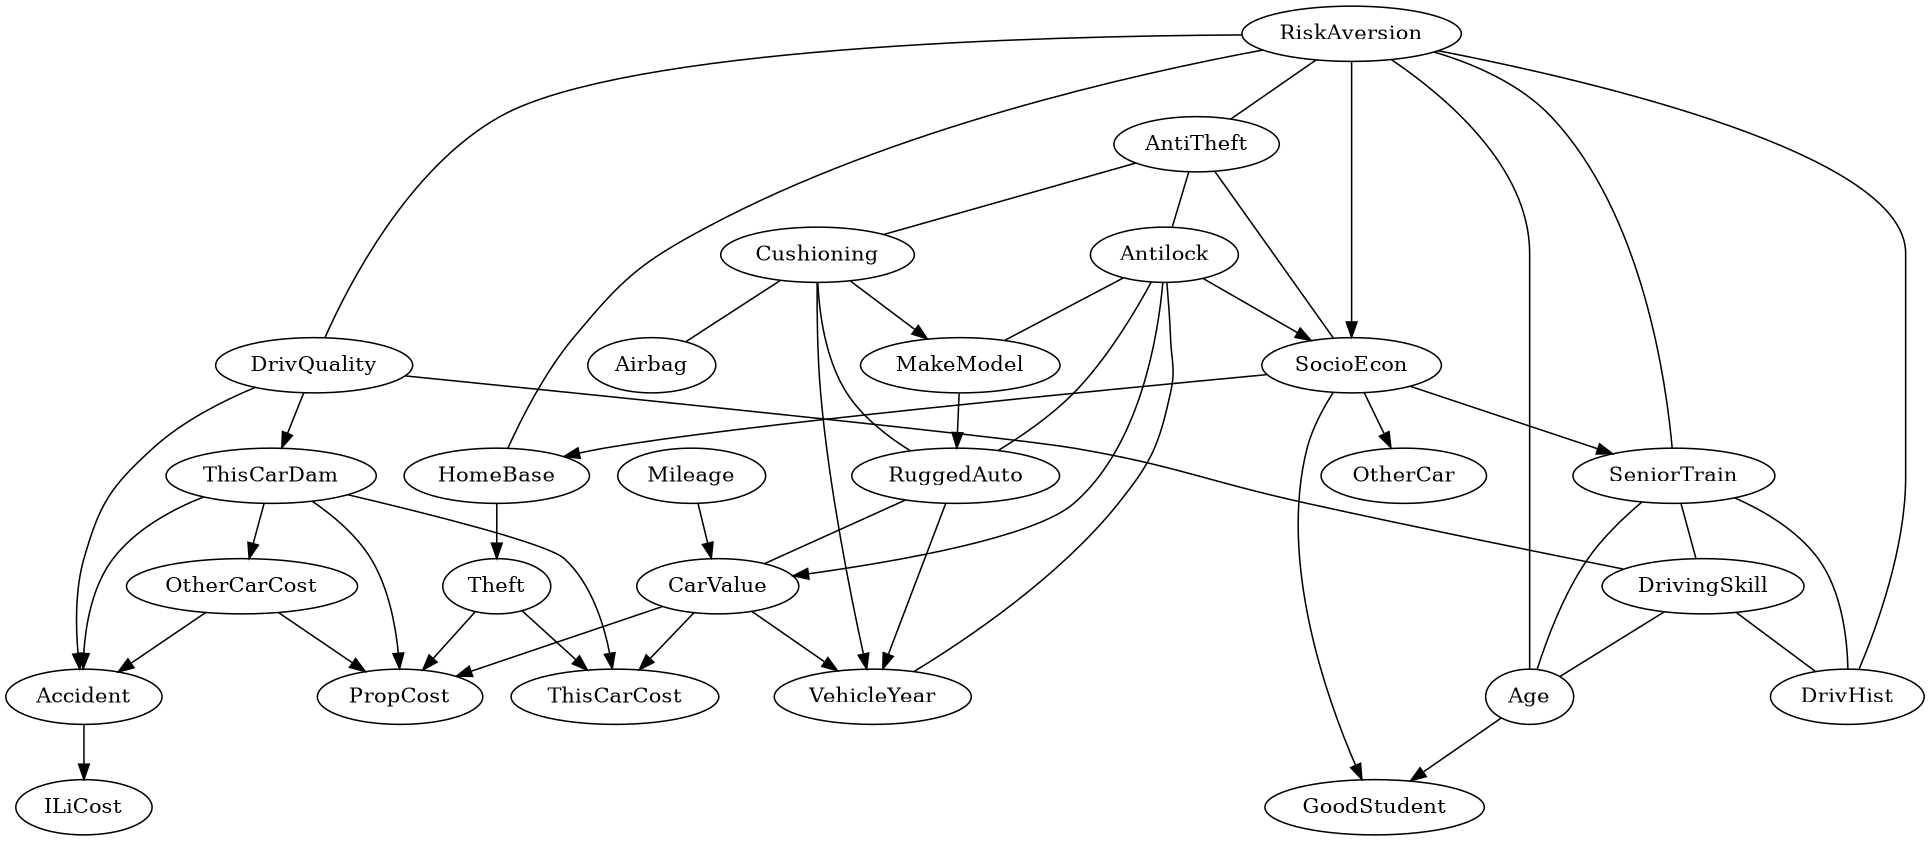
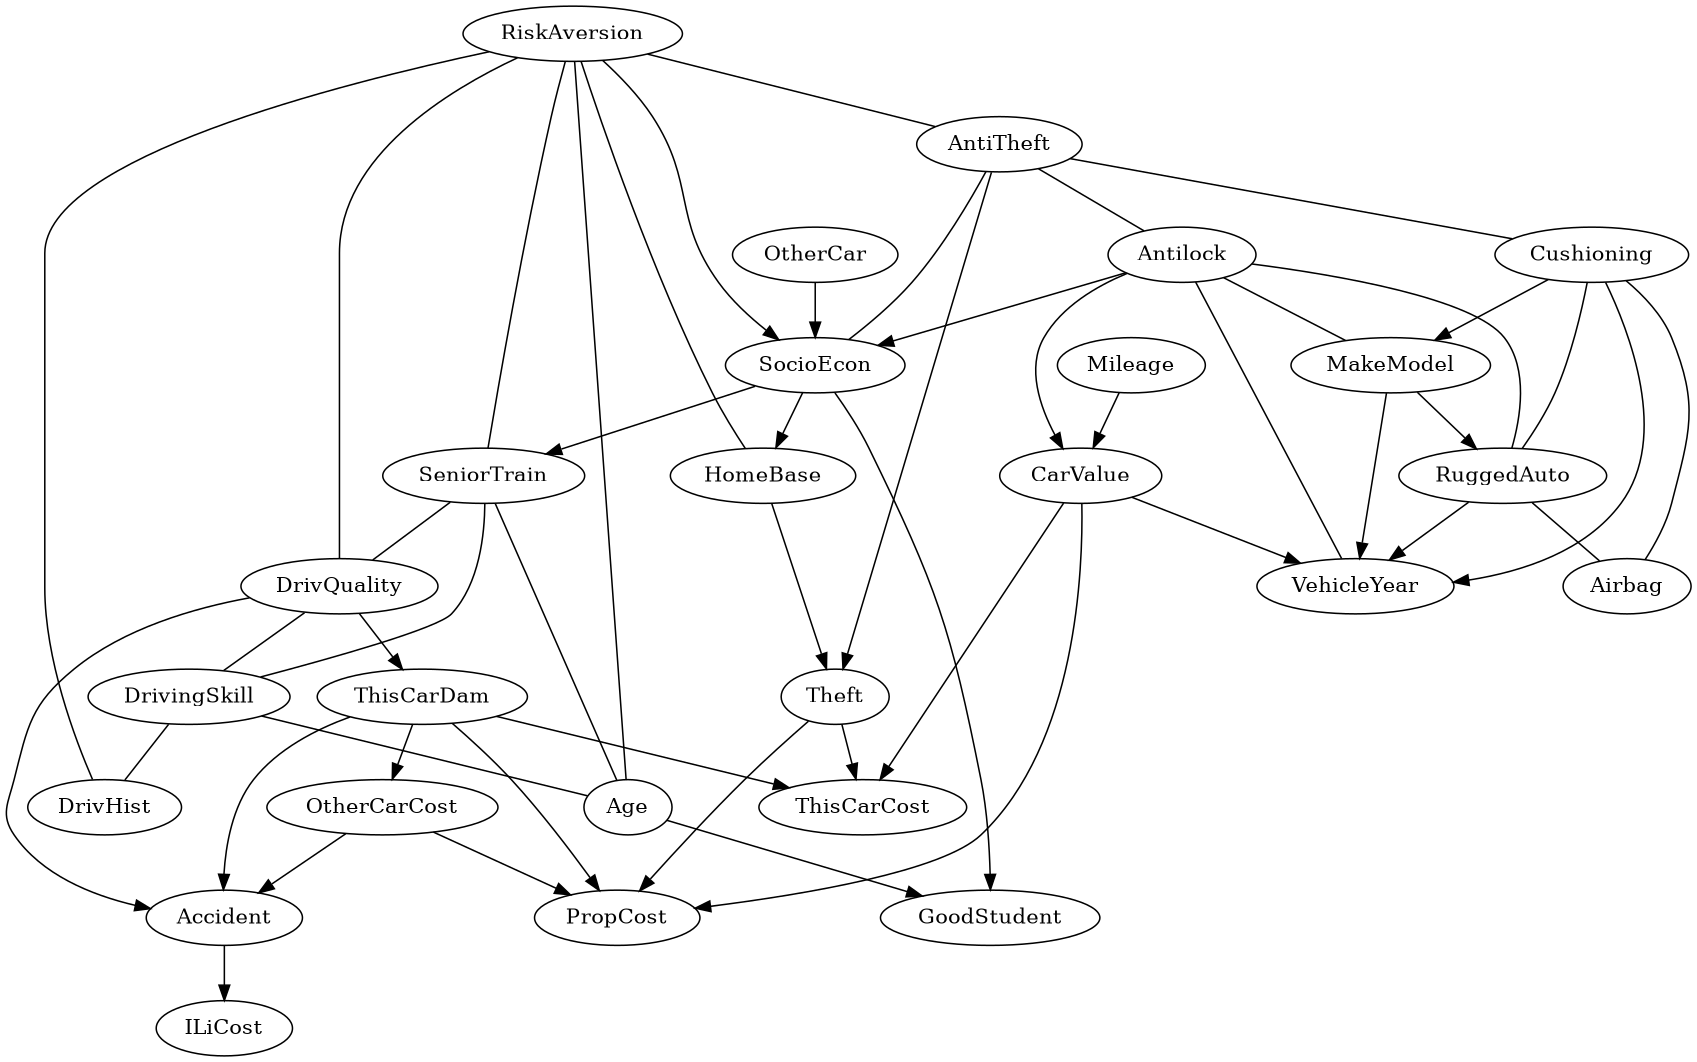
none -> (919, 413)
(1374, 413) -> (815, 302)
none -> (1374, 468)
(828, 535) -> (1566, 532)
(1821, 564) -> (411, 531)
